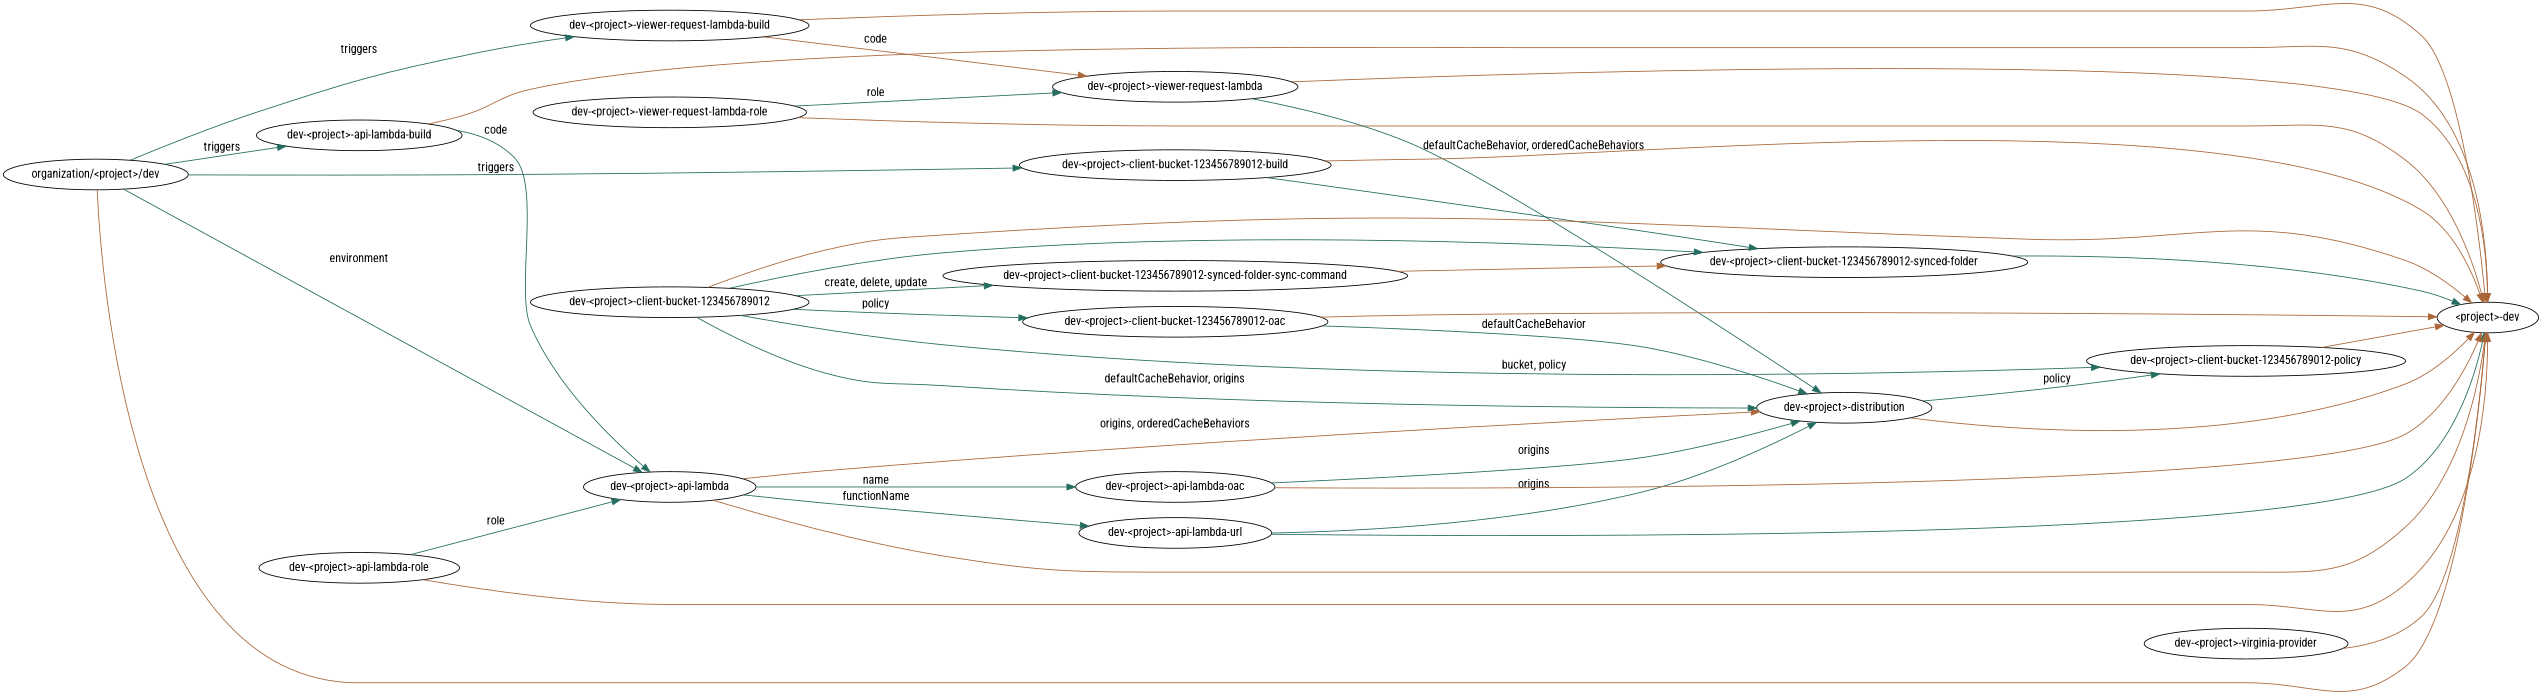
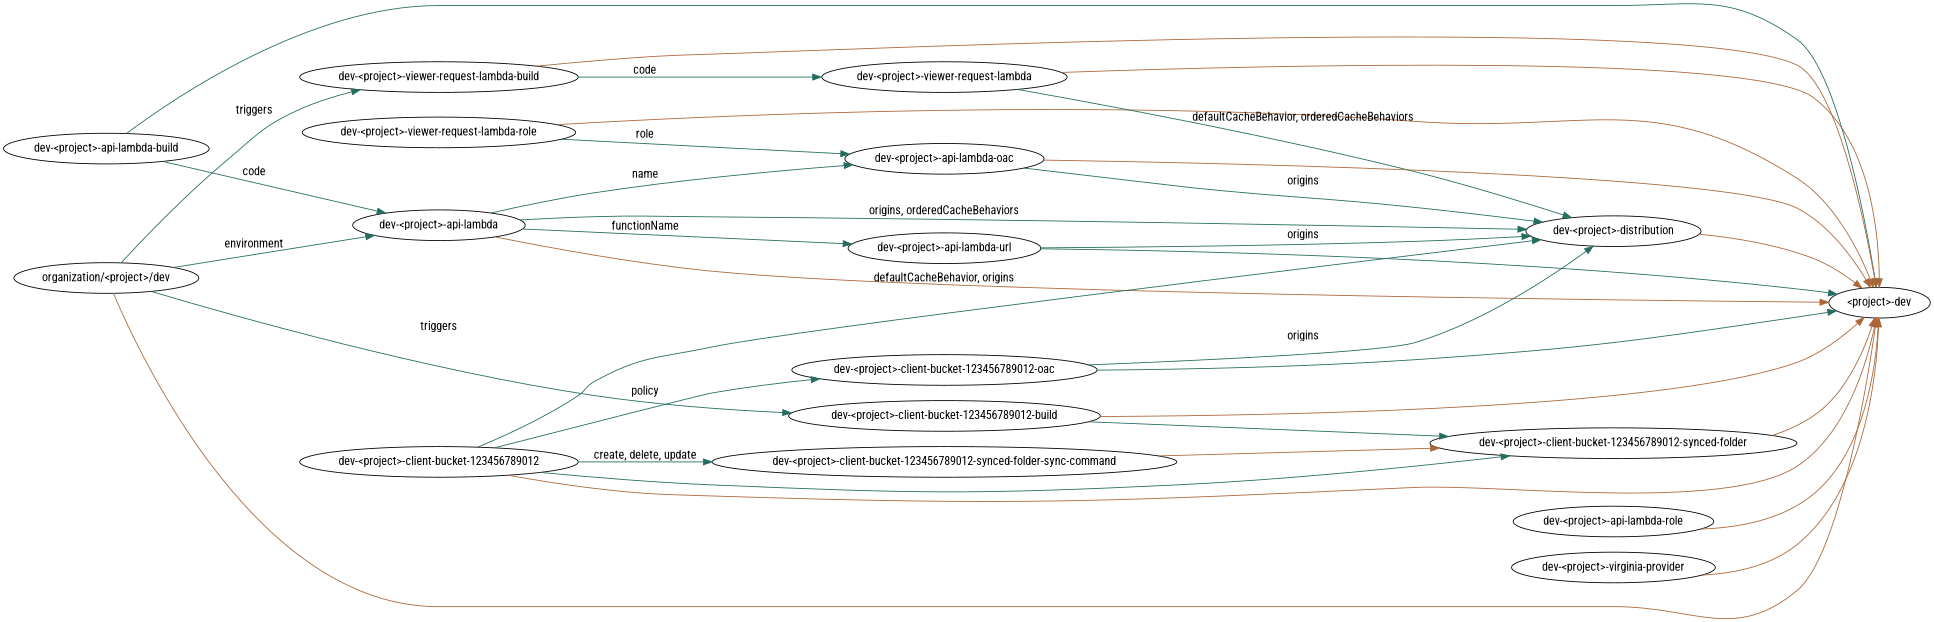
(1536, 48) -> (1078, 6)
(945, 59) -> (695, 77)
(924, 100) -> (701, 147)
(221, 156) -> none
(2234, 264) -> (1836, 394)
(1875, 313) -> (1464, 356)
(1534, 325) -> (1303, 336)
(2246, 361) -> none
(1247, 440) -> (1019, 220)
(511, 528) -> none
